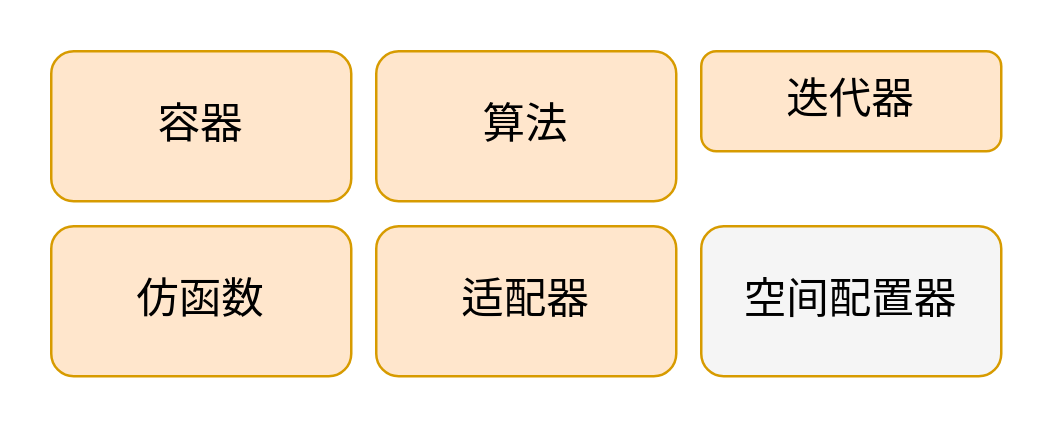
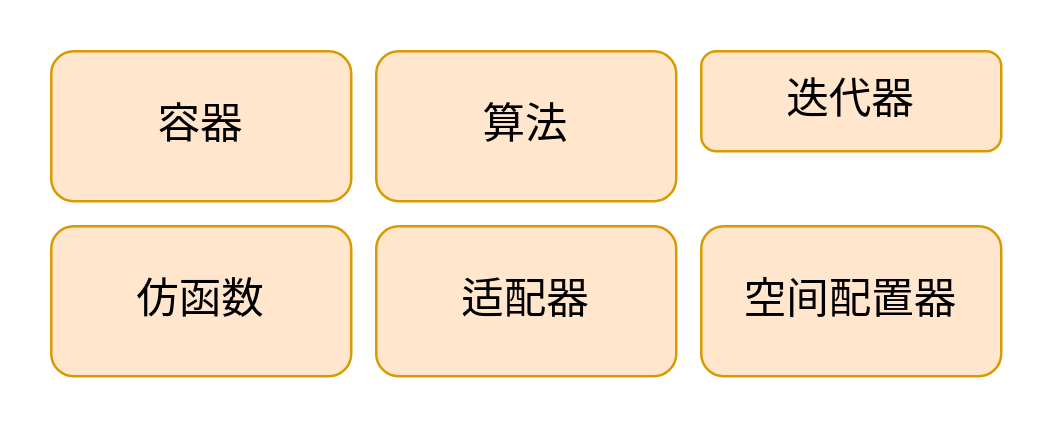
(851, 301) -> (851, 301)
